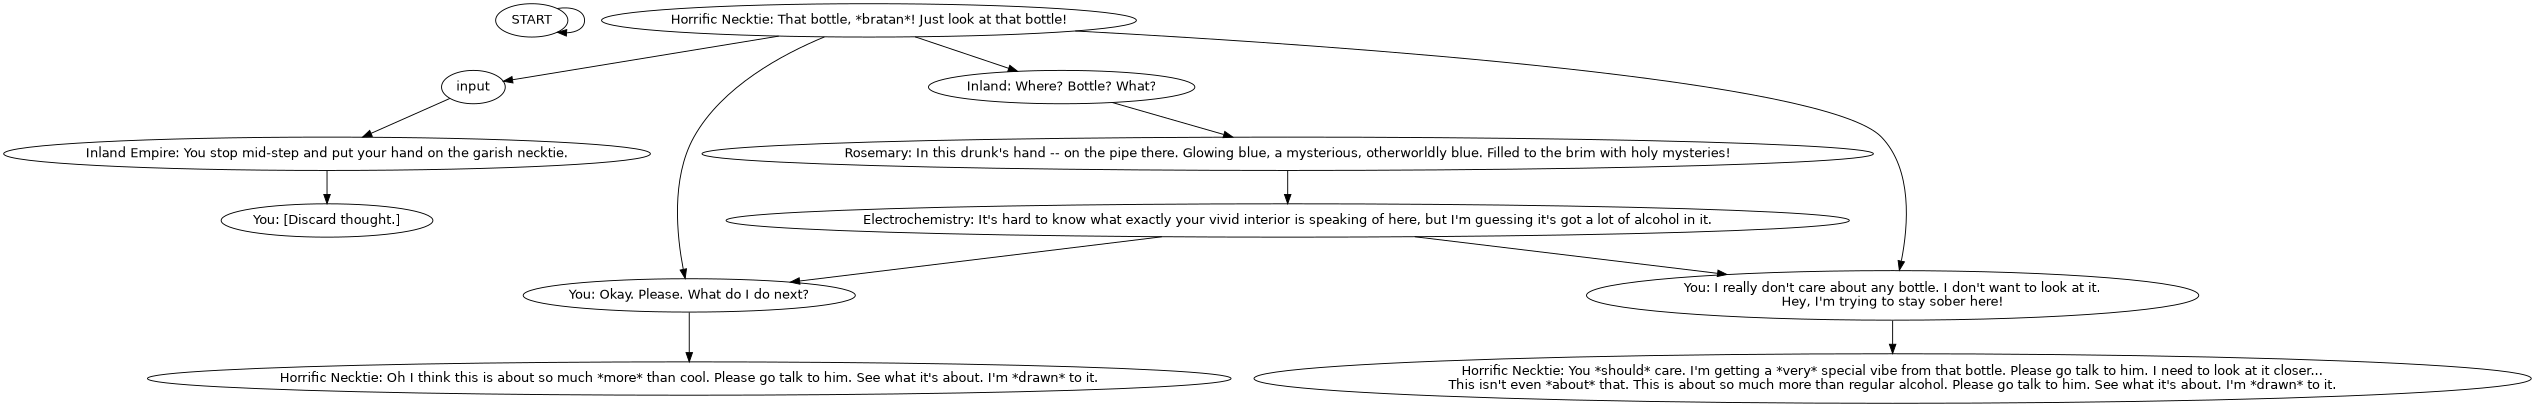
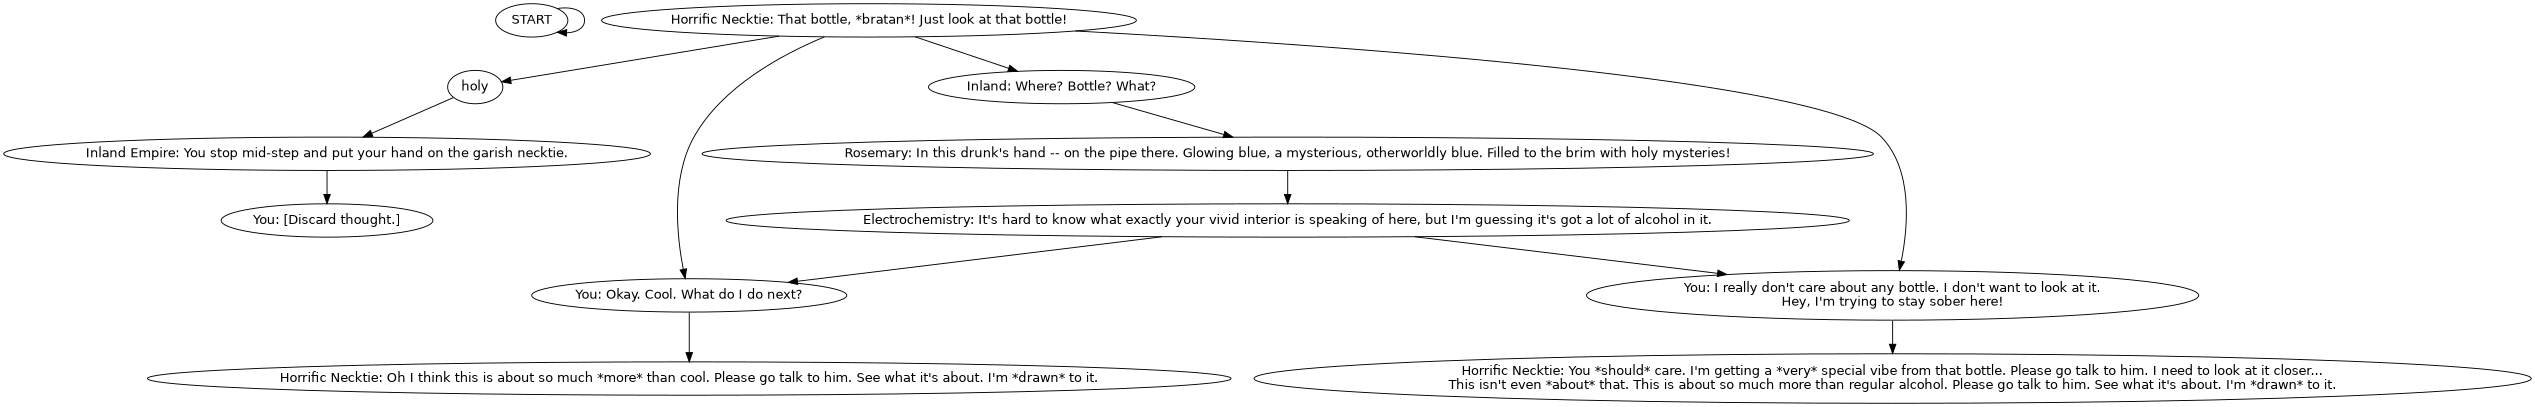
(473, 87) -> (475, 87)
(689, 295) -> (689, 295)
